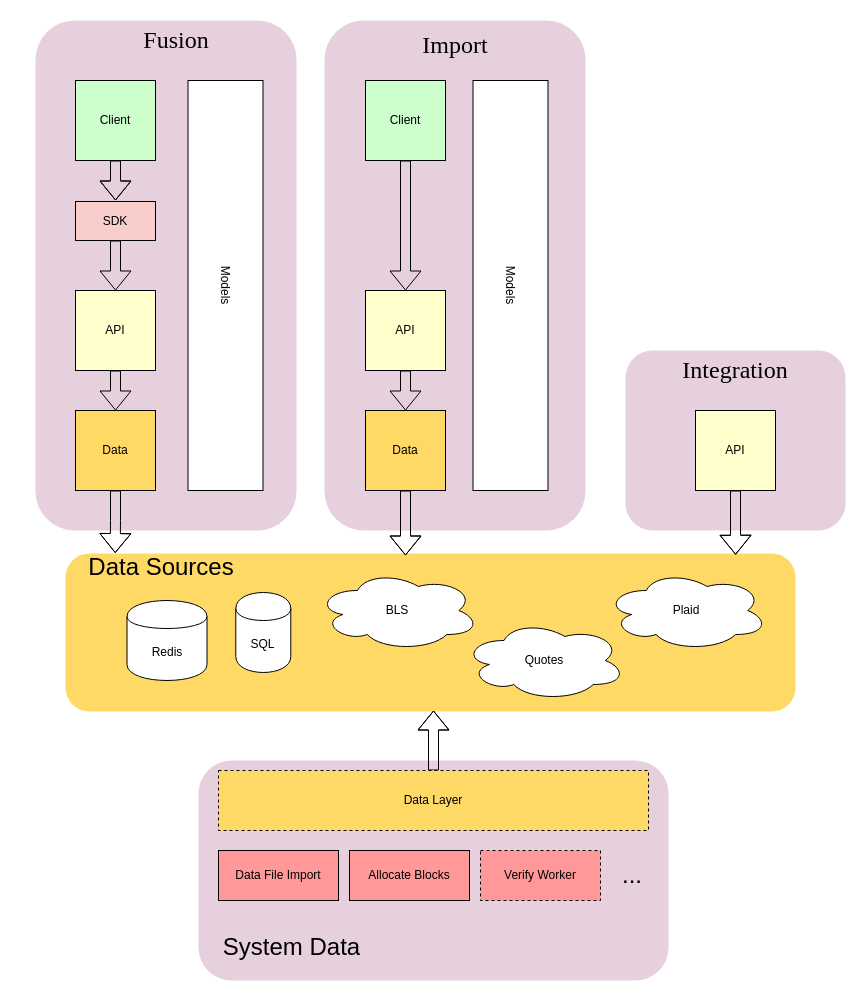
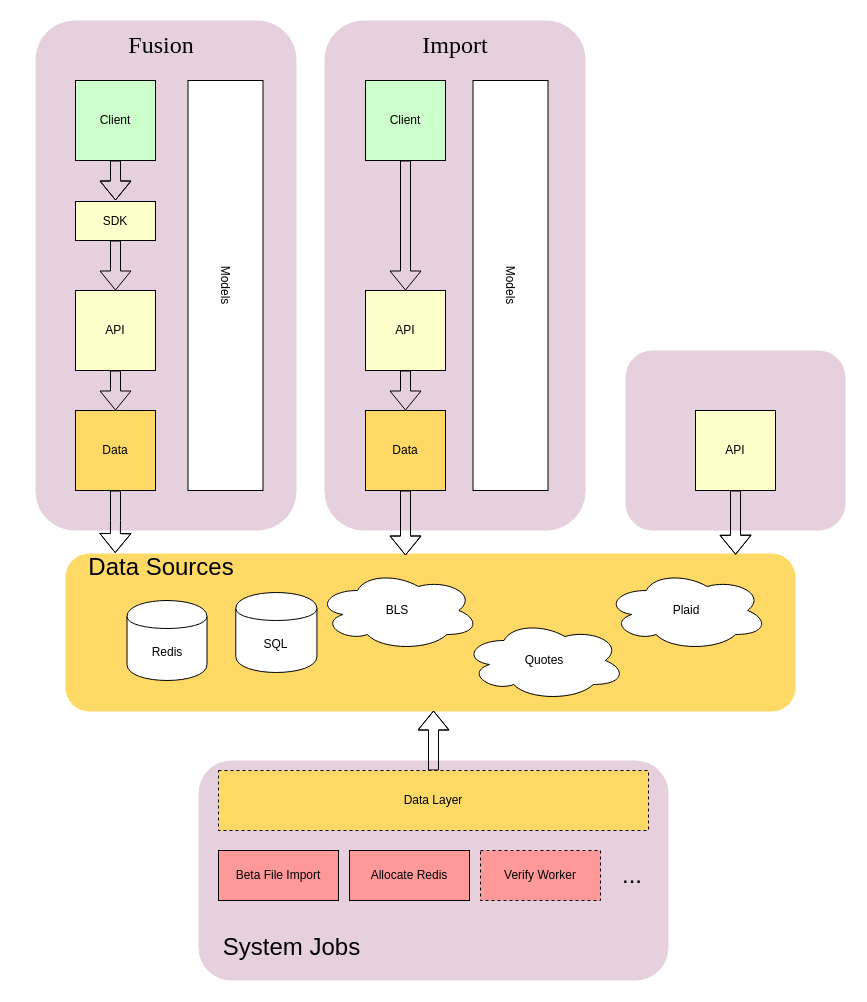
(177, 41) -> (162, 46)
(116, 221) -> (116, 221)
(736, 371) -> none
(263, 633) -> (276, 633)
(279, 876) -> (279, 876)
(410, 876) -> (410, 876)
(292, 948) -> (292, 948)
